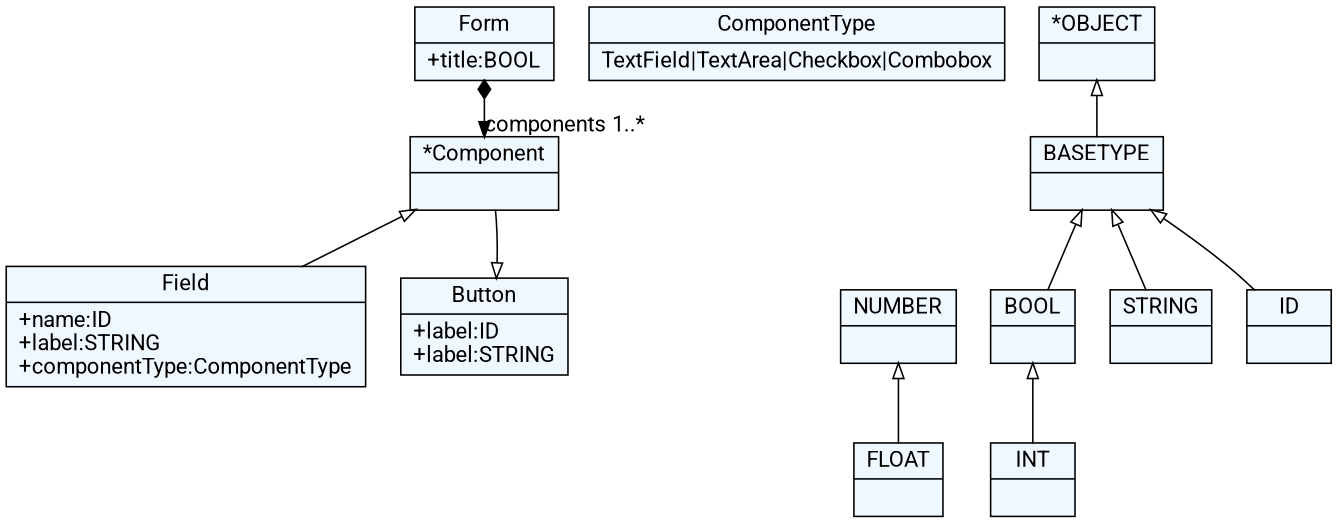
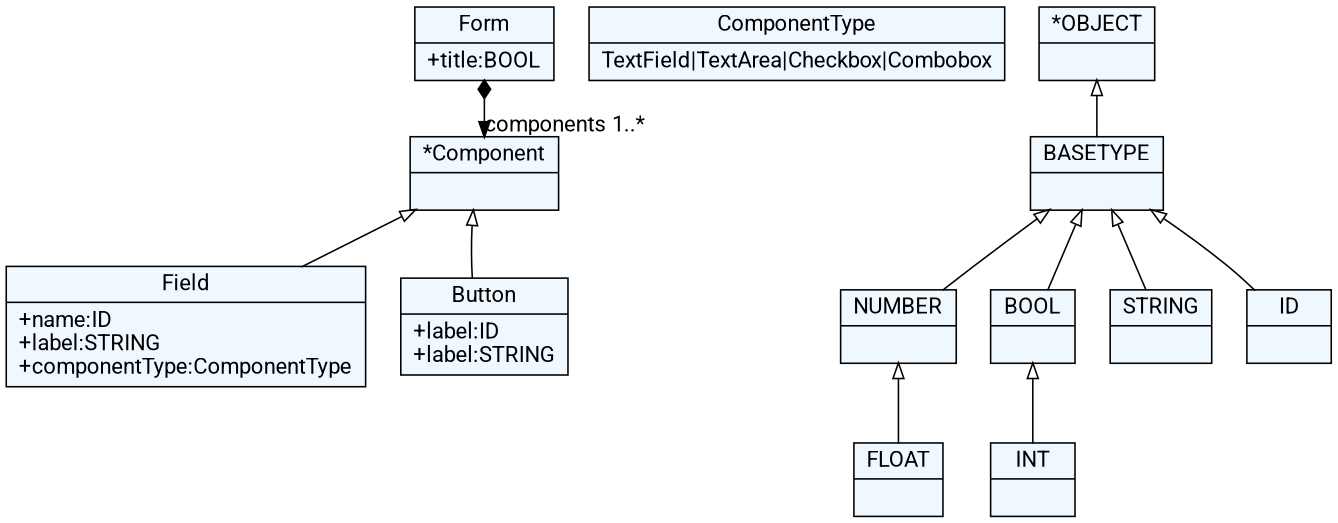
(497, 236) -> (471, 252)
none -> (989, 254)
